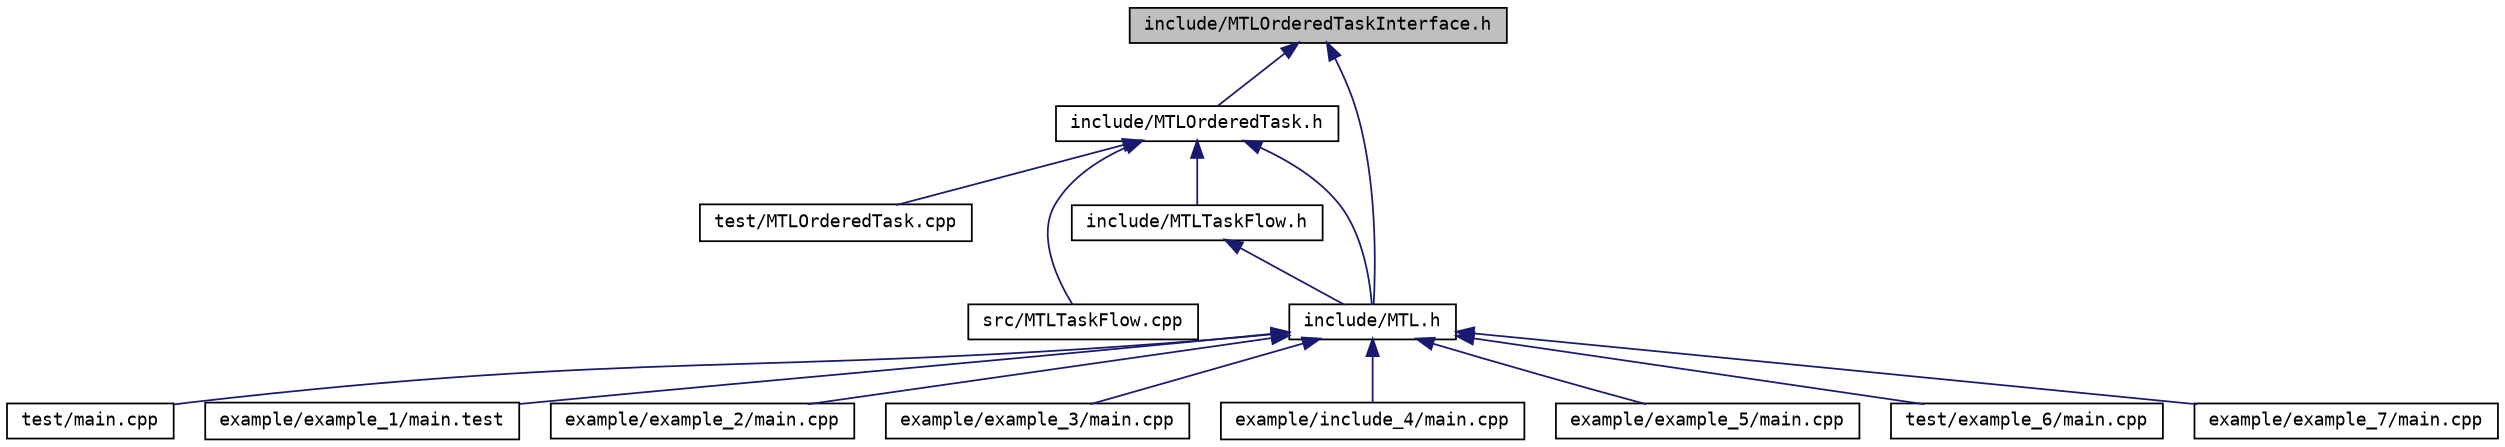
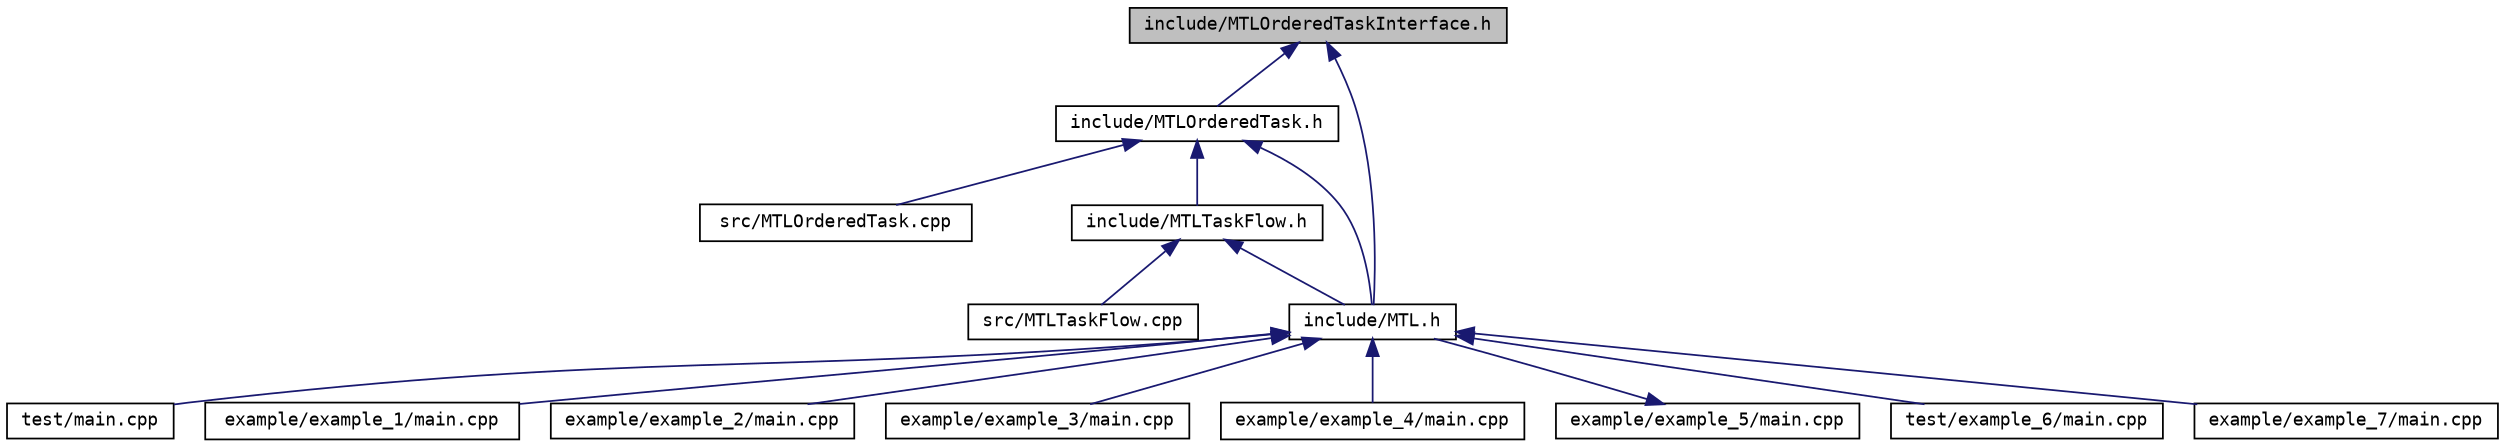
(1052, 211) -> (1133, 278)
(836, 223) -> (836, 223)
(1539, 375) -> (1541, 368)
(362, 421) -> (362, 421)
(1373, 421) -> (1373, 421)
